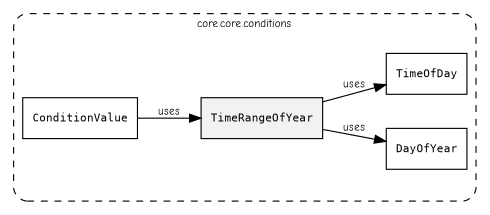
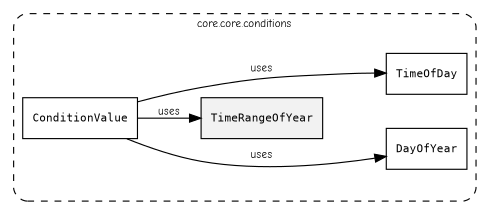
(349, 95) -> (255, 79)
(349, 134) -> (249, 166)
